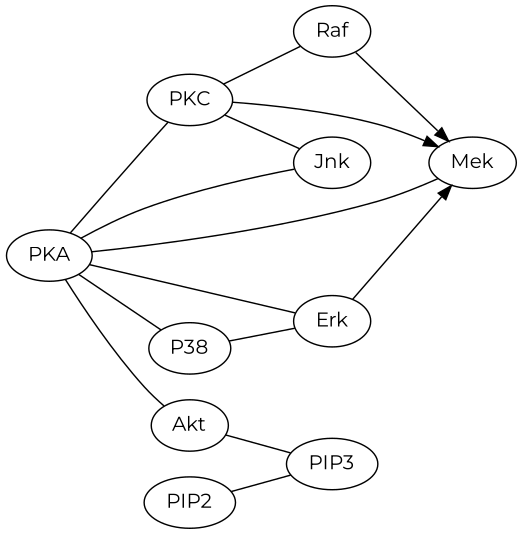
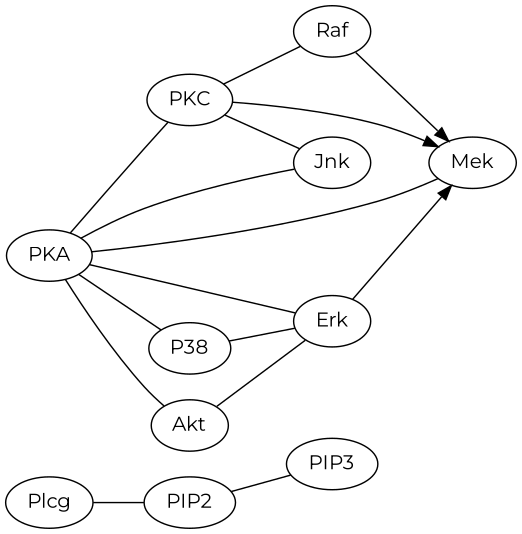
(258, 444) -> (261, 373)
none -> (49, 503)
